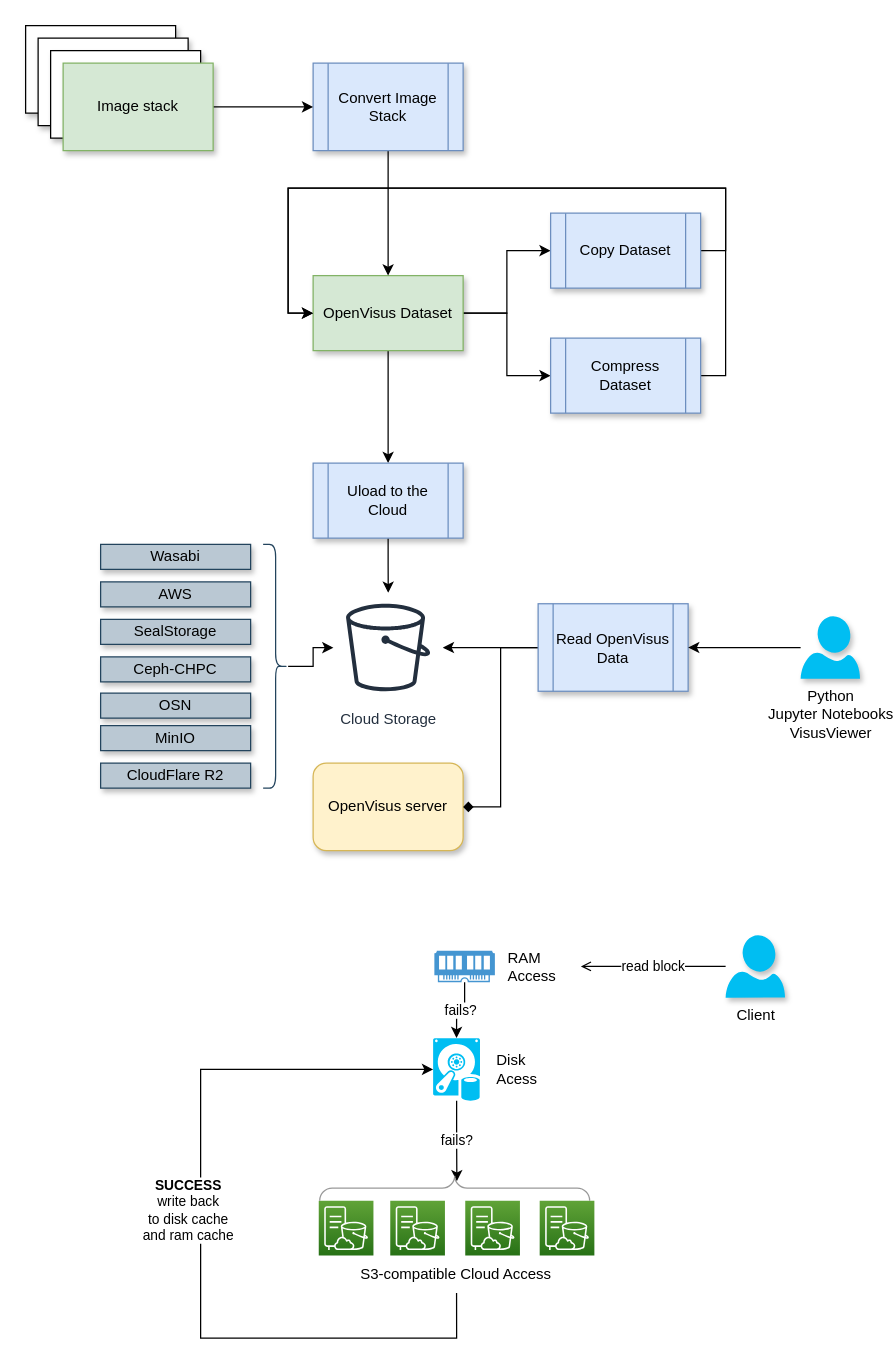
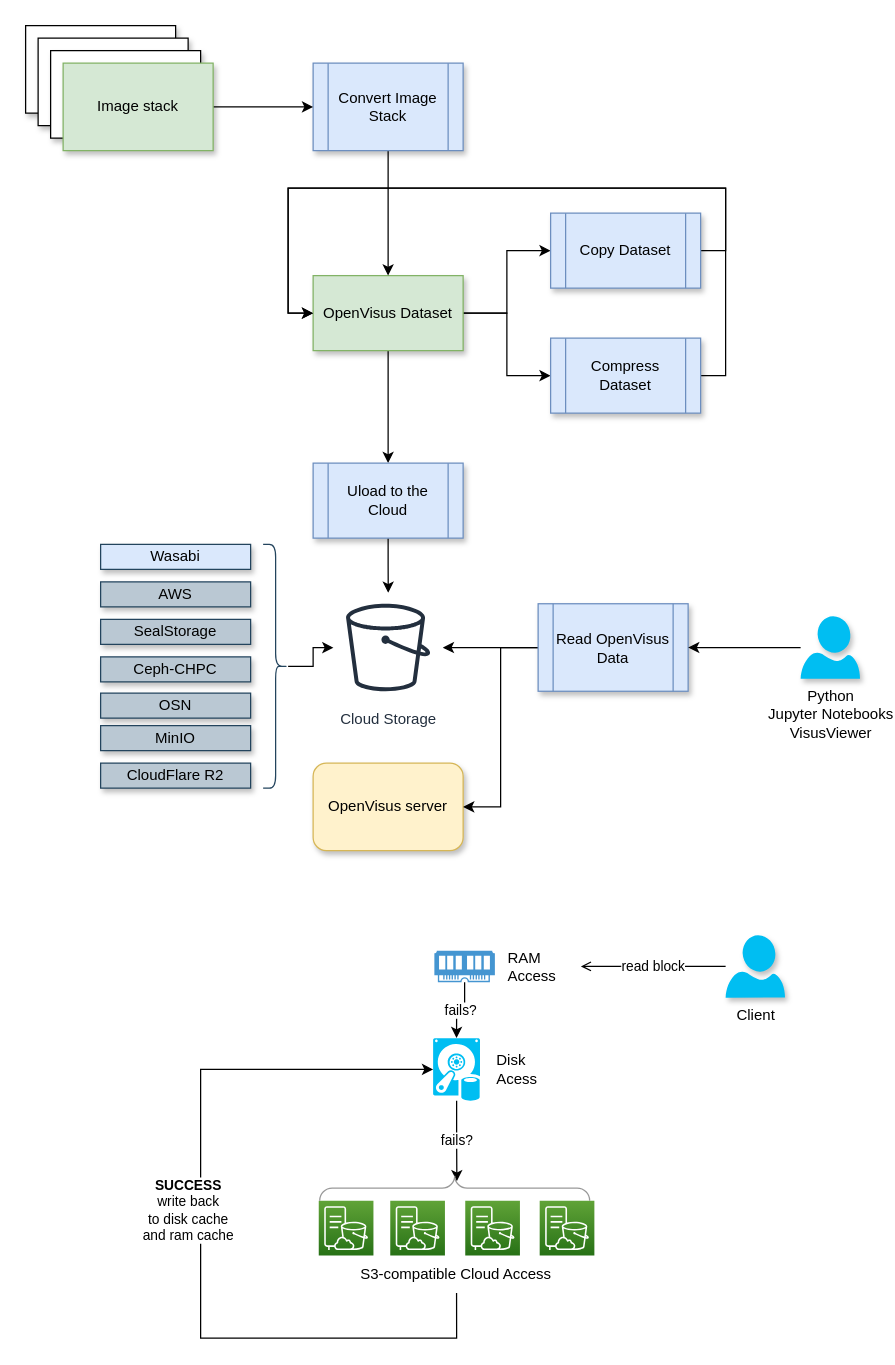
(176, 557) -> (176, 557)
(474, 807) -> (473, 807)
